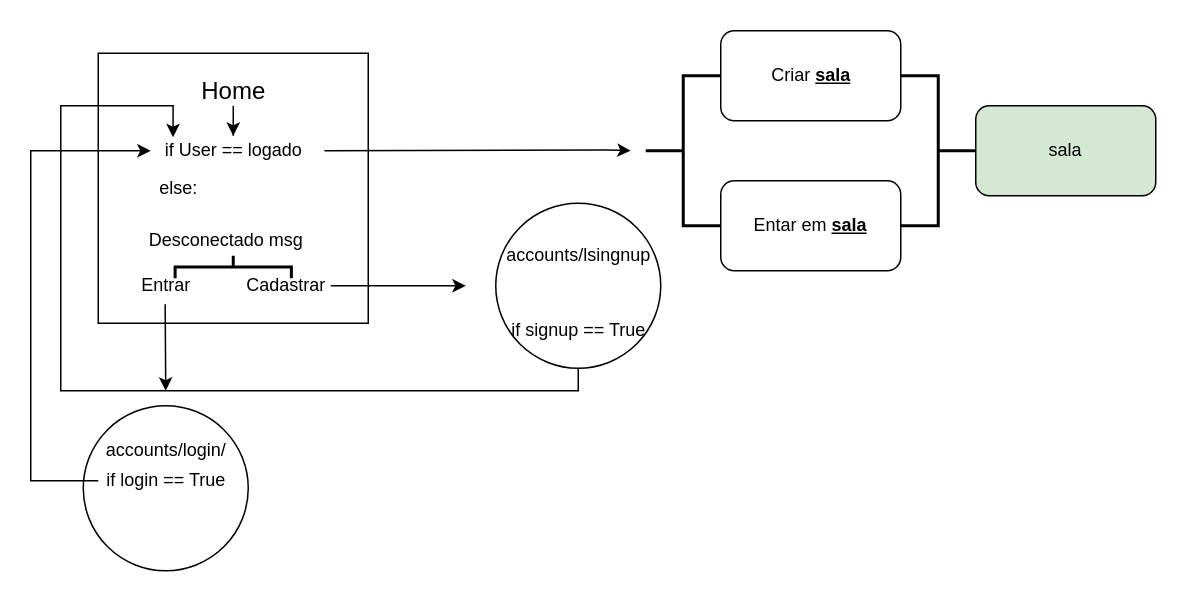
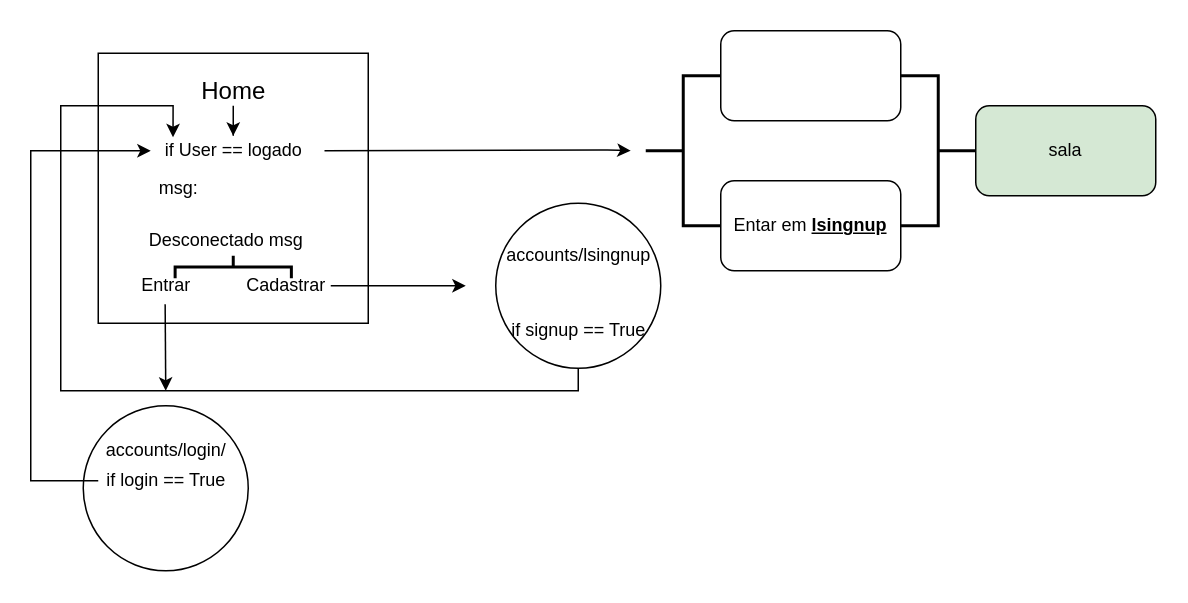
(811, 76) -> none
(182, 188) -> (182, 188)
(811, 226) -> (811, 226)
